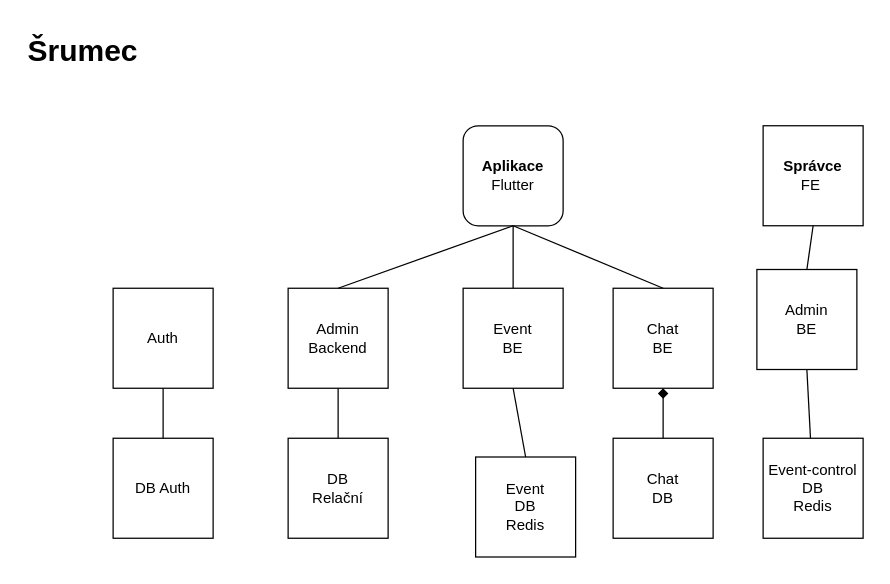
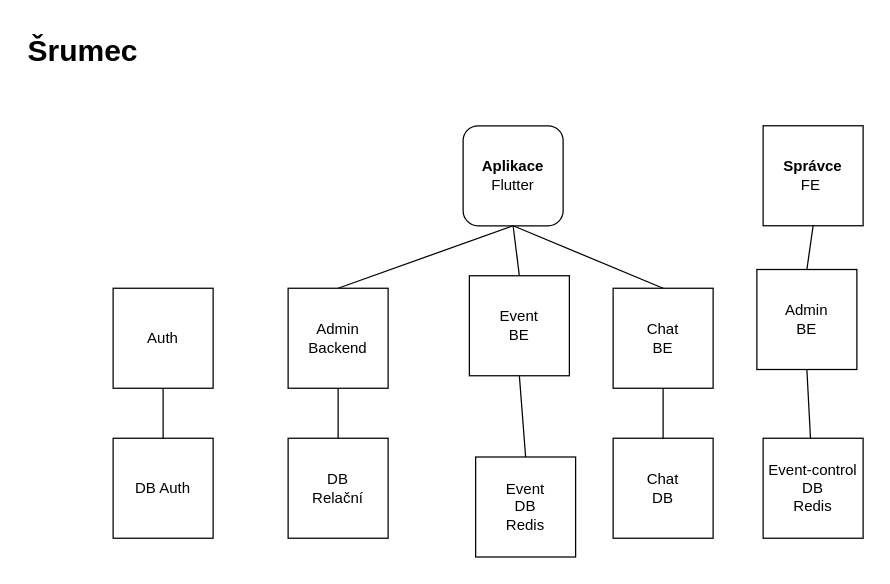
(513, 338) -> (519, 326)
(663, 398) -> (663, 393)
